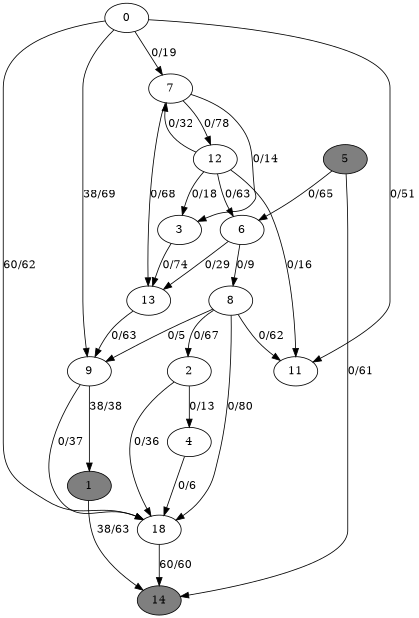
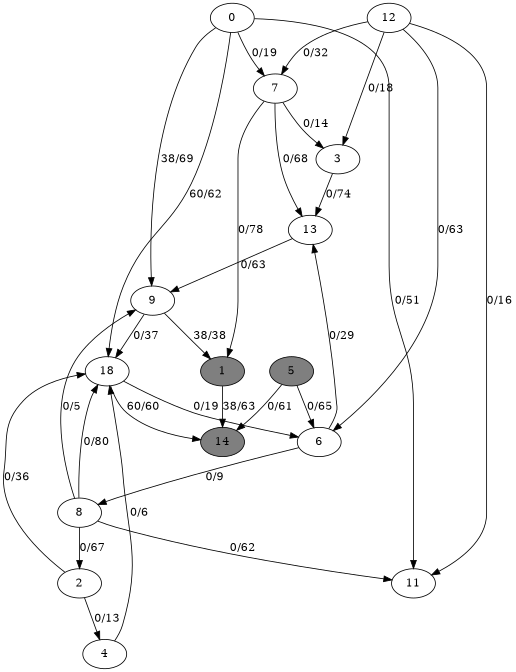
(197, 118) -> (238, 222)
none -> (204, 416)
